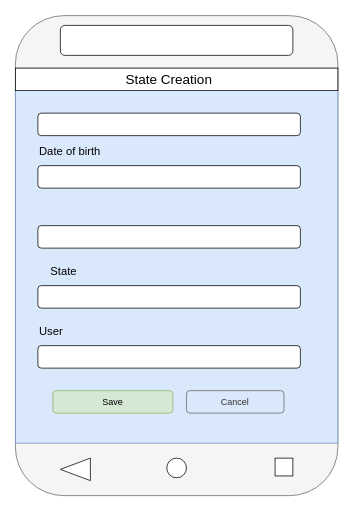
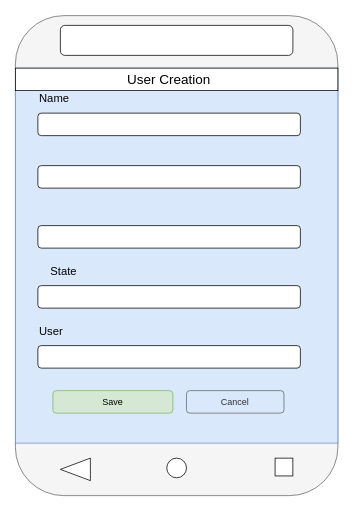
(169, 79) -> (169, 79)
none -> (75, 98)
(75, 150) -> none
